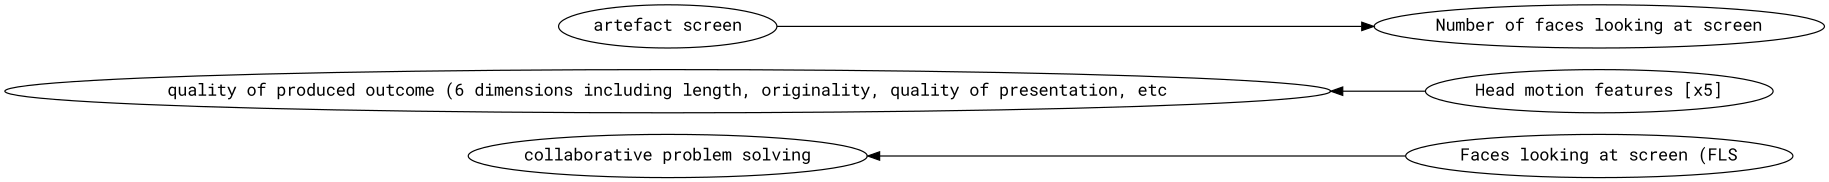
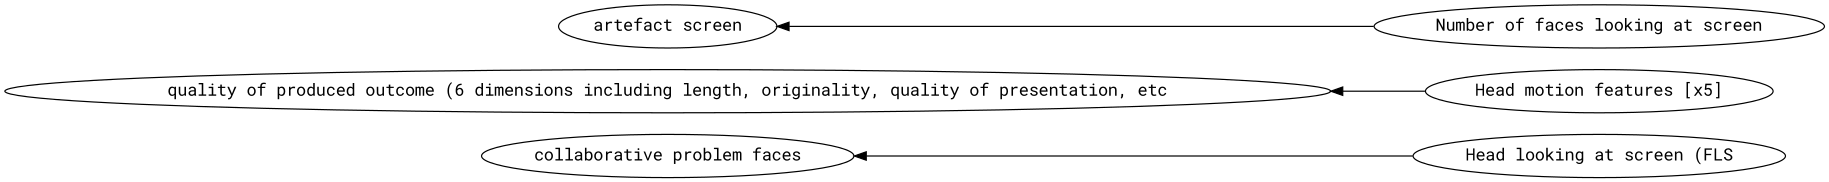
(1069, 26) -> (1081, 26)
(668, 156) -> (668, 156)
(1599, 156) -> (1599, 156)
